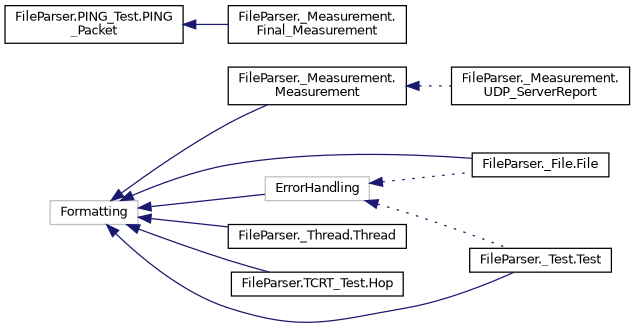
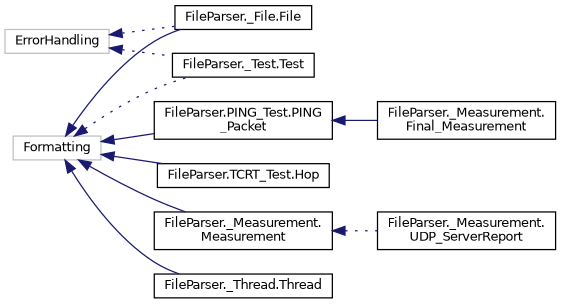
(208, 200) -> (134, 137)
(306, 322) -> (135, 99)
